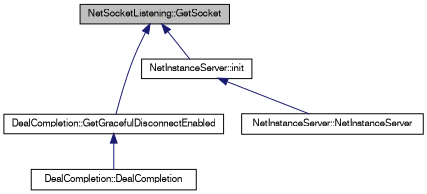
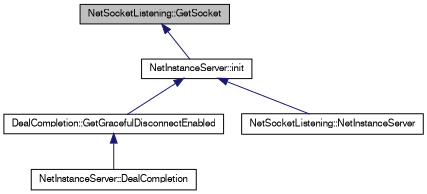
(128, 73) -> (151, 99)
(332, 124) -> (332, 124)
(114, 180) -> (114, 180)
